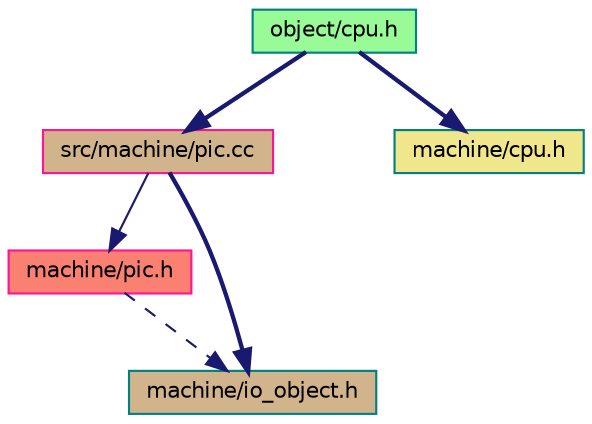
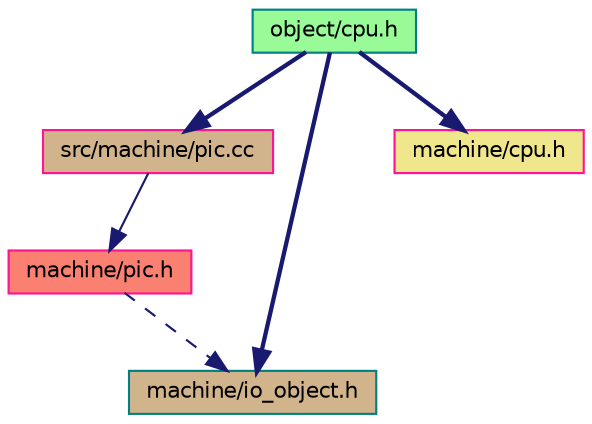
(489, 152) -> (489, 152)
(213, 259) -> (296, 201)
